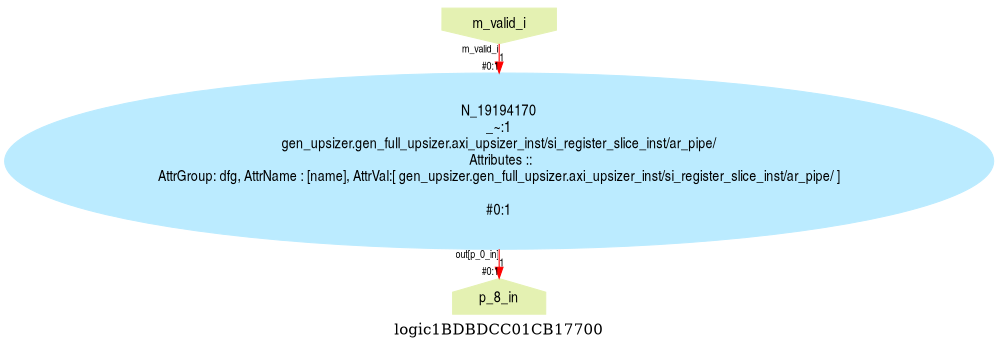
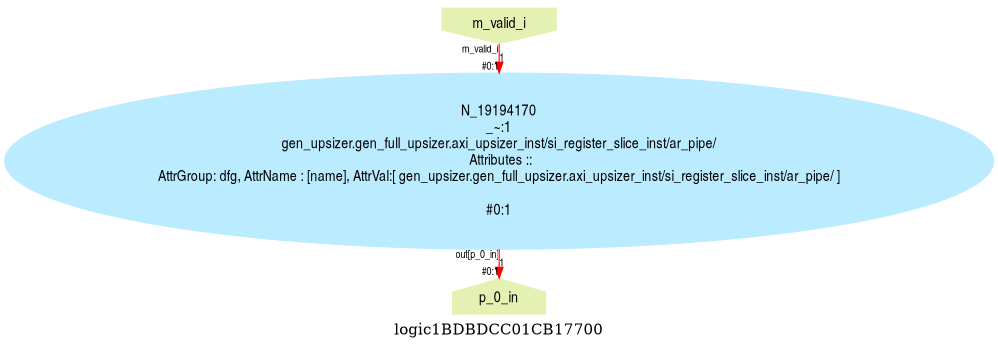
(499, 298) -> (499, 298)
